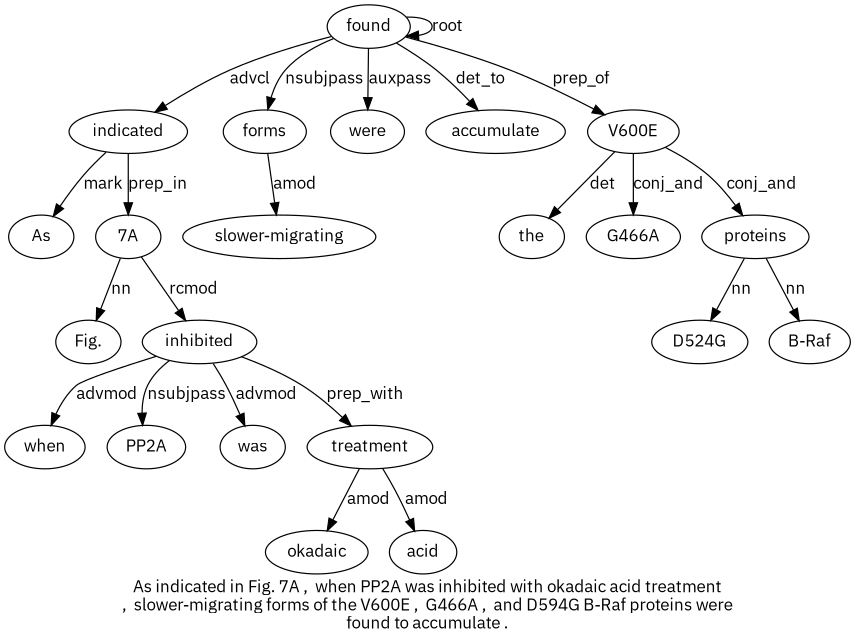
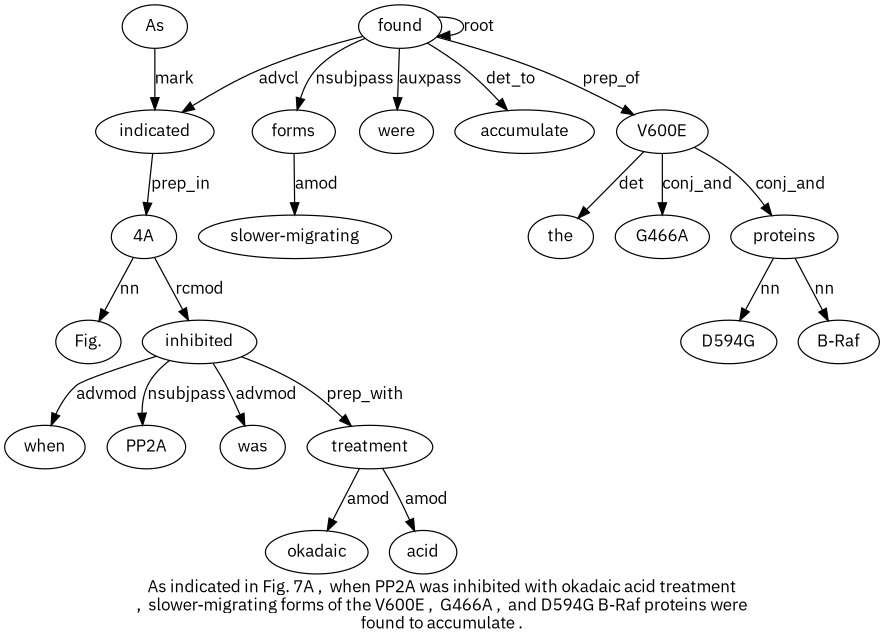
(81, 178) -> (155, 73)
(128, 237) -> (144, 237)
(700, 342) -> (729, 342)
